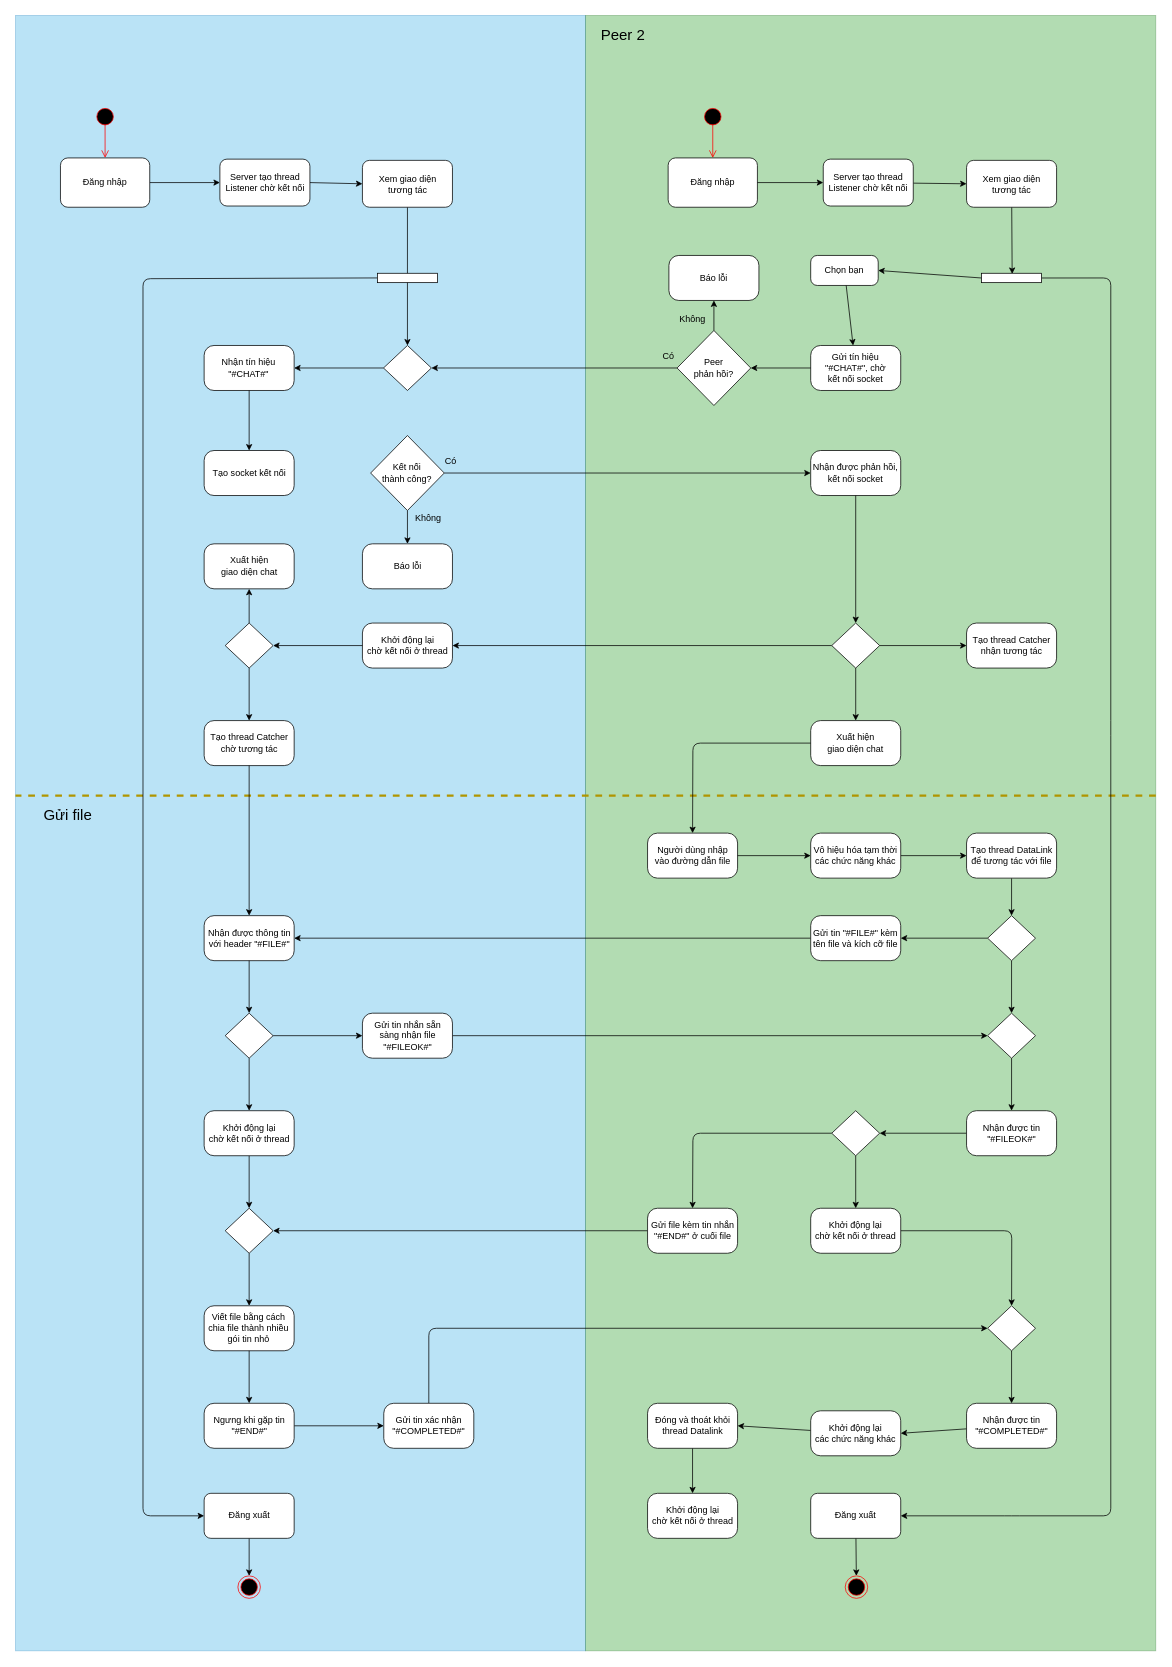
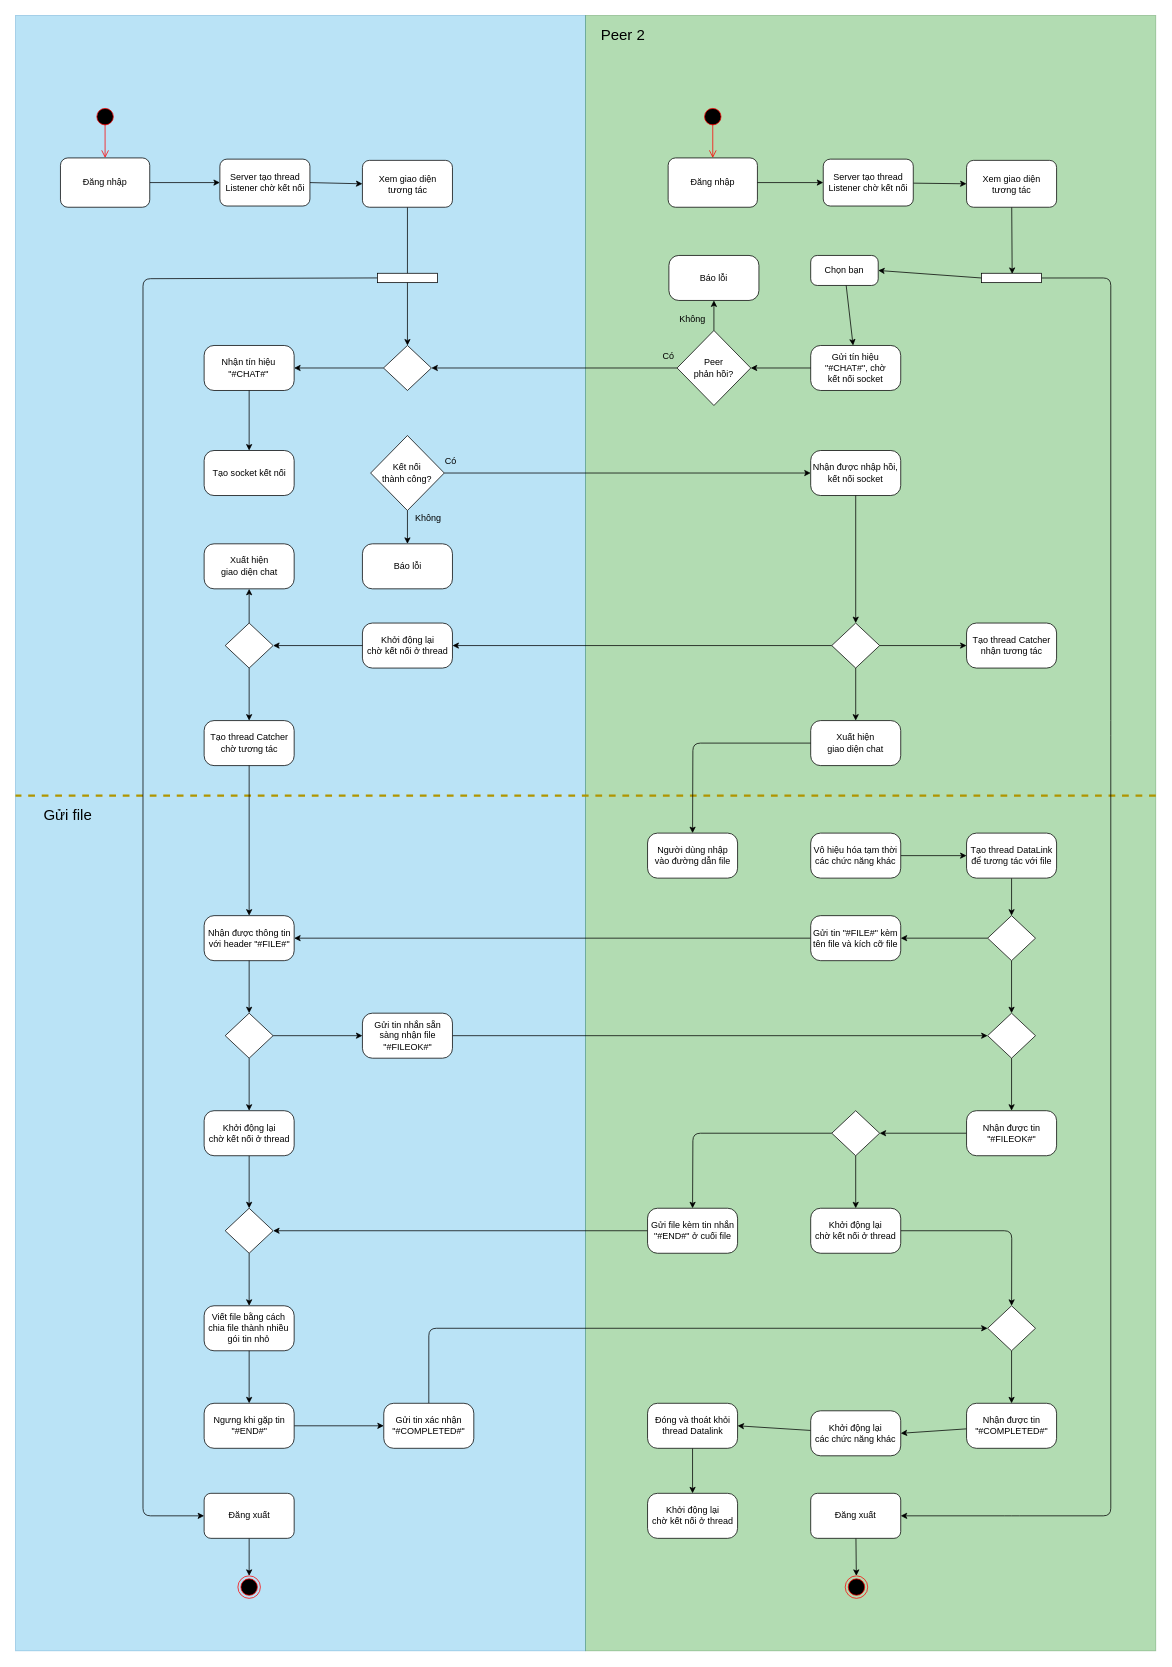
(855, 473) -> (855, 473)
(771, 855) -> none
